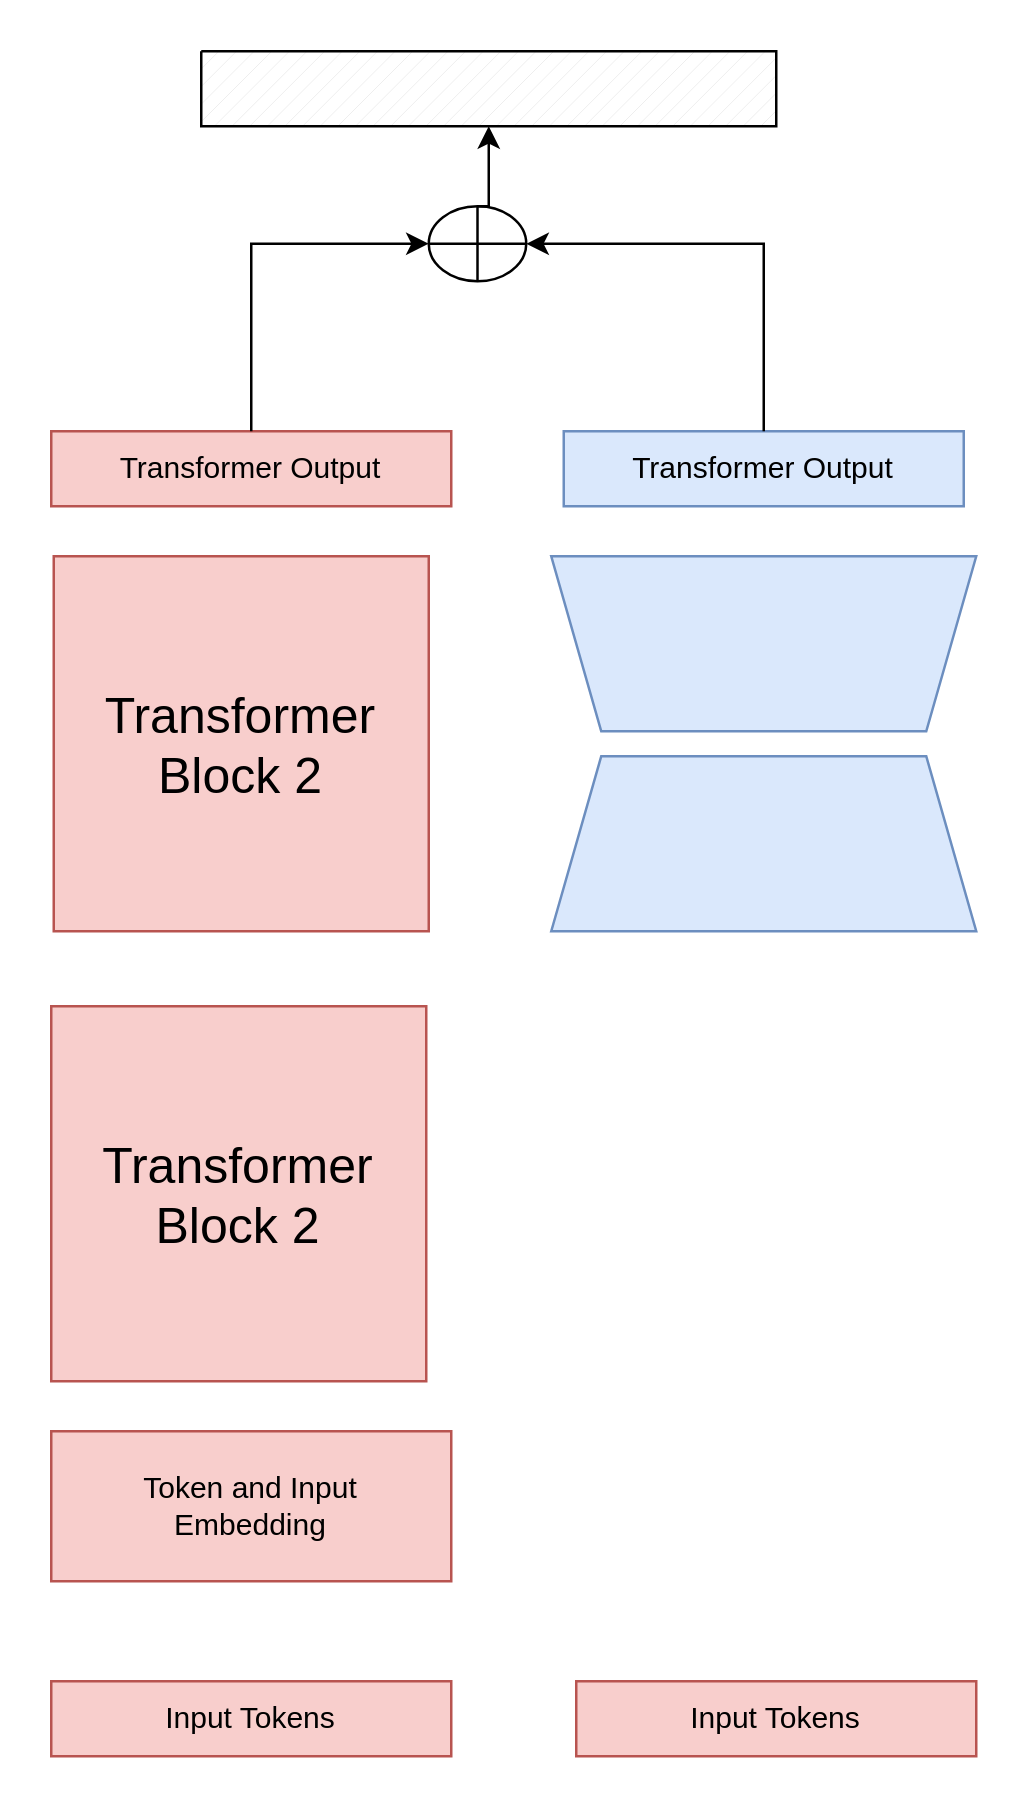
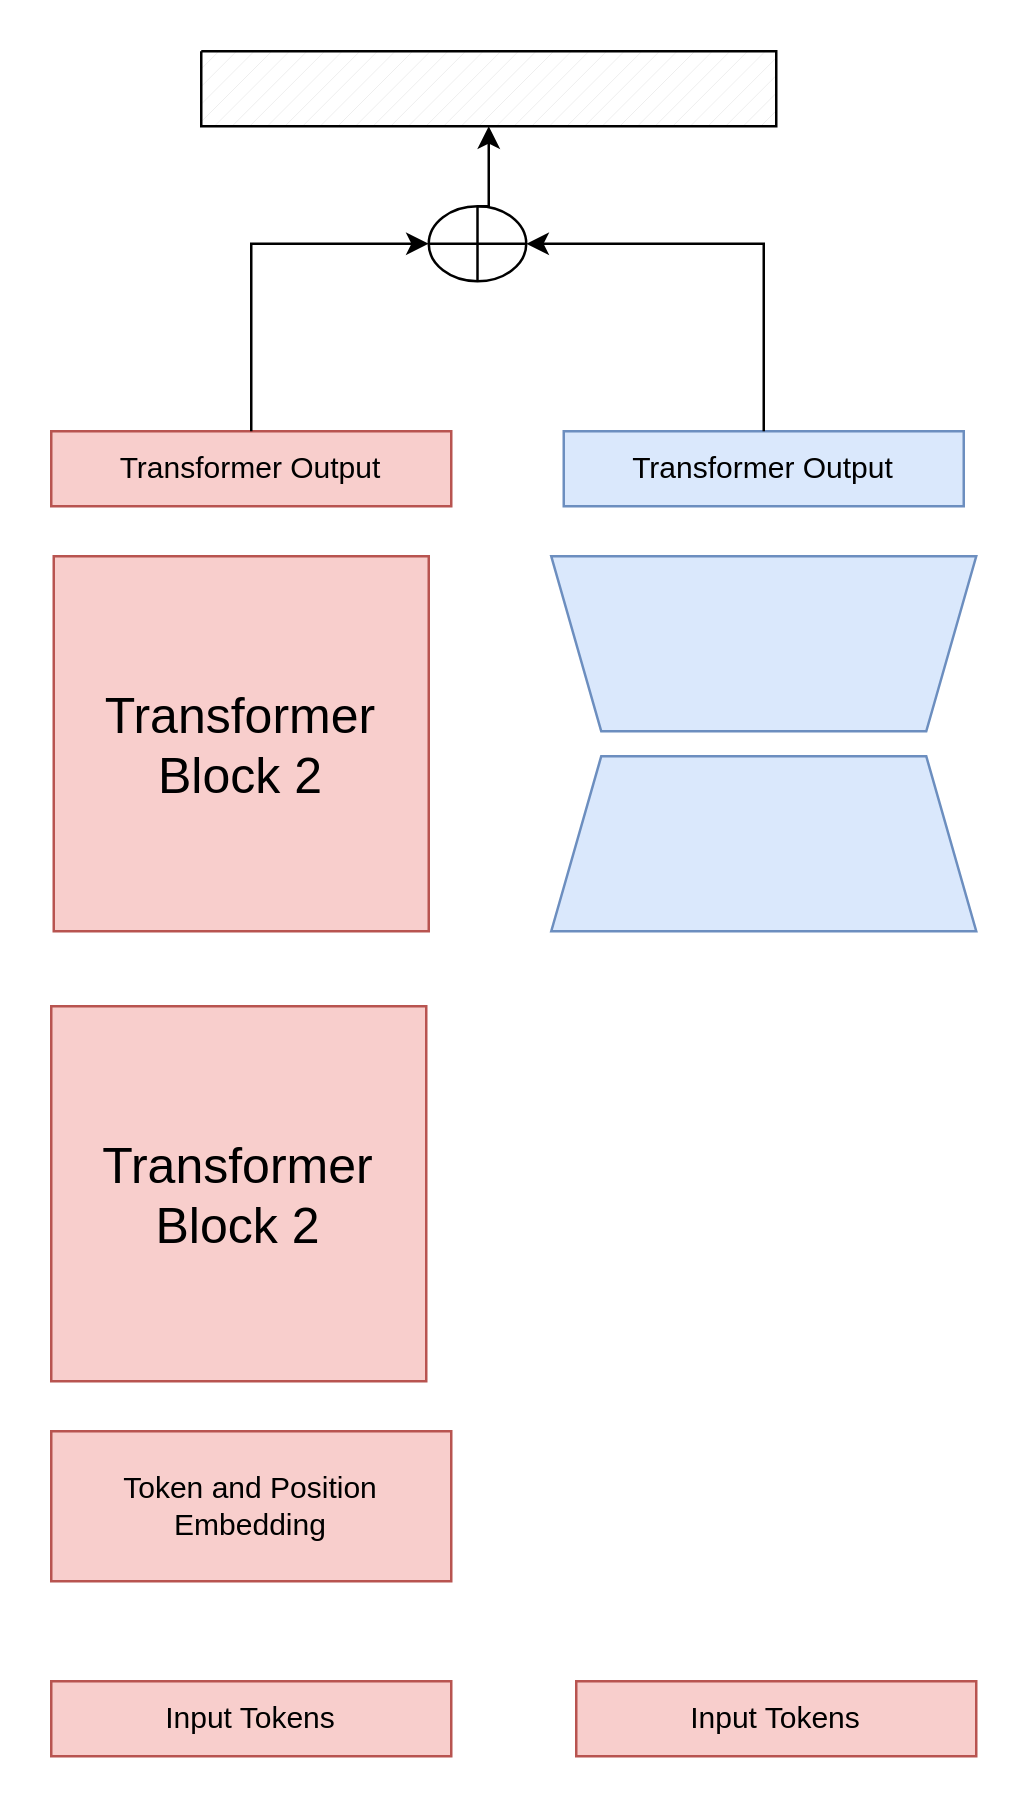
(251, 1506) -> (251, 1506)
